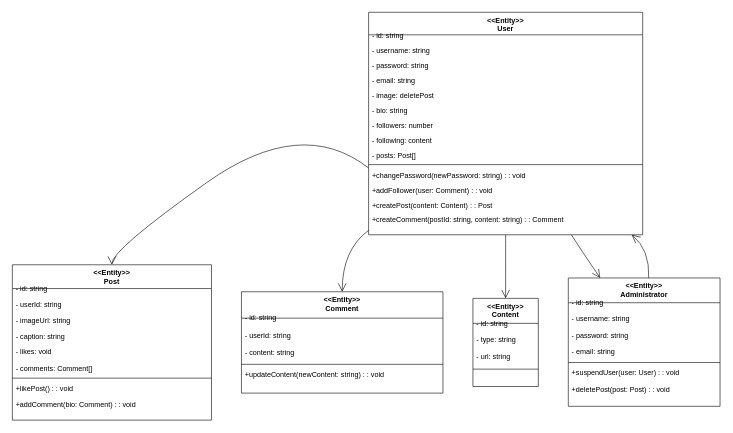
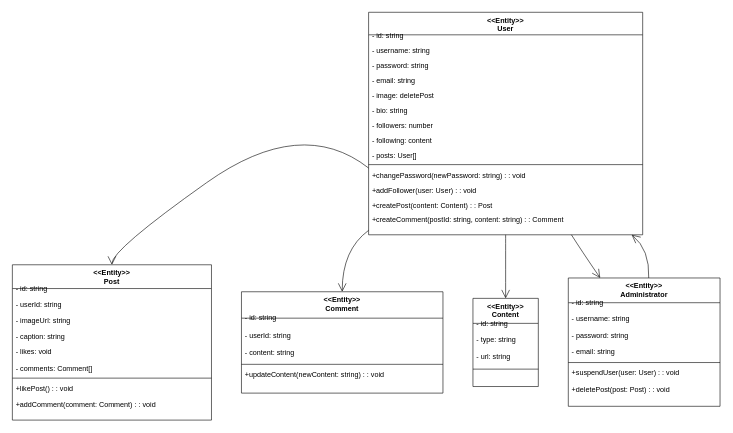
(399, 155) -> (399, 155)
(435, 190) -> (429, 190)
(76, 404) -> (85, 404)
